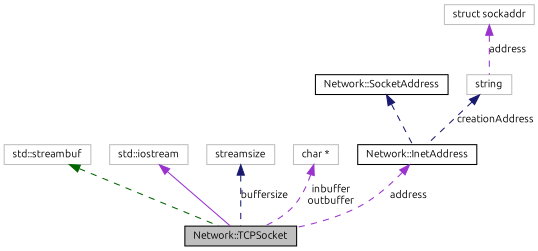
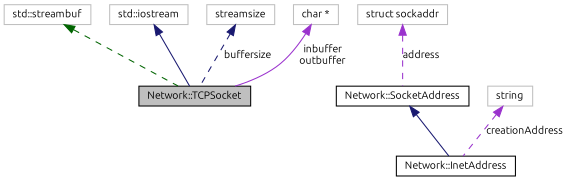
(489, 55) -> (403, 61)
(449, 123) -> (480, 135)
(402, 124) -> (433, 135)
(199, 199) -> (174, 60)
(294, 206) -> (276, 67)
(354, 209) -> none
